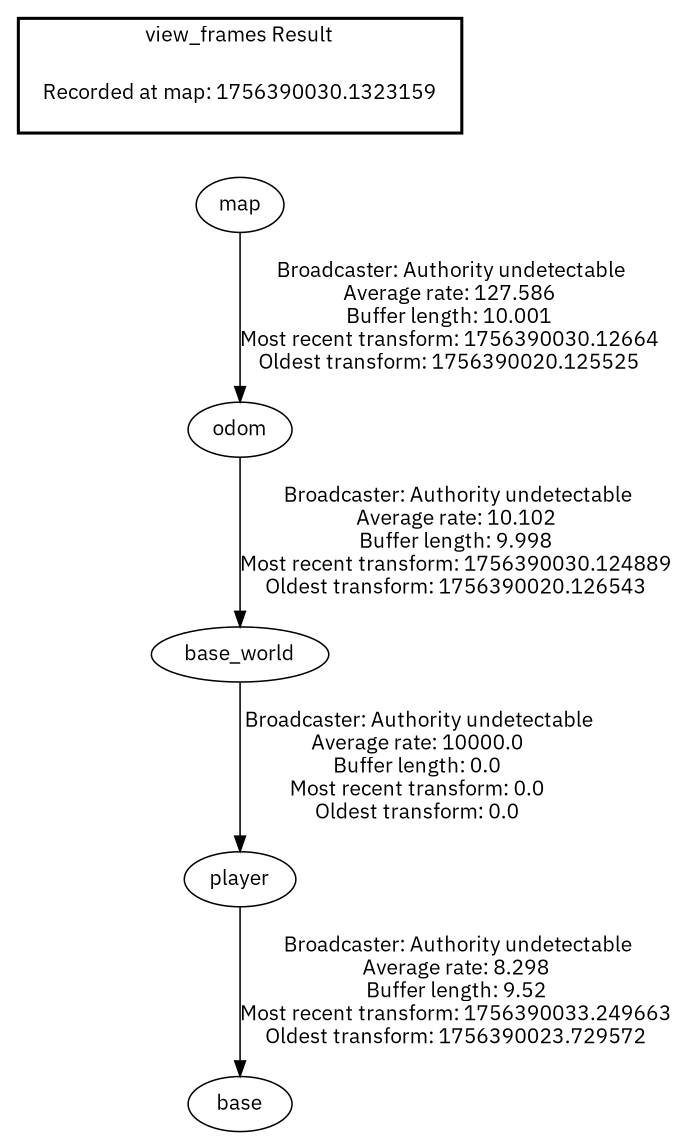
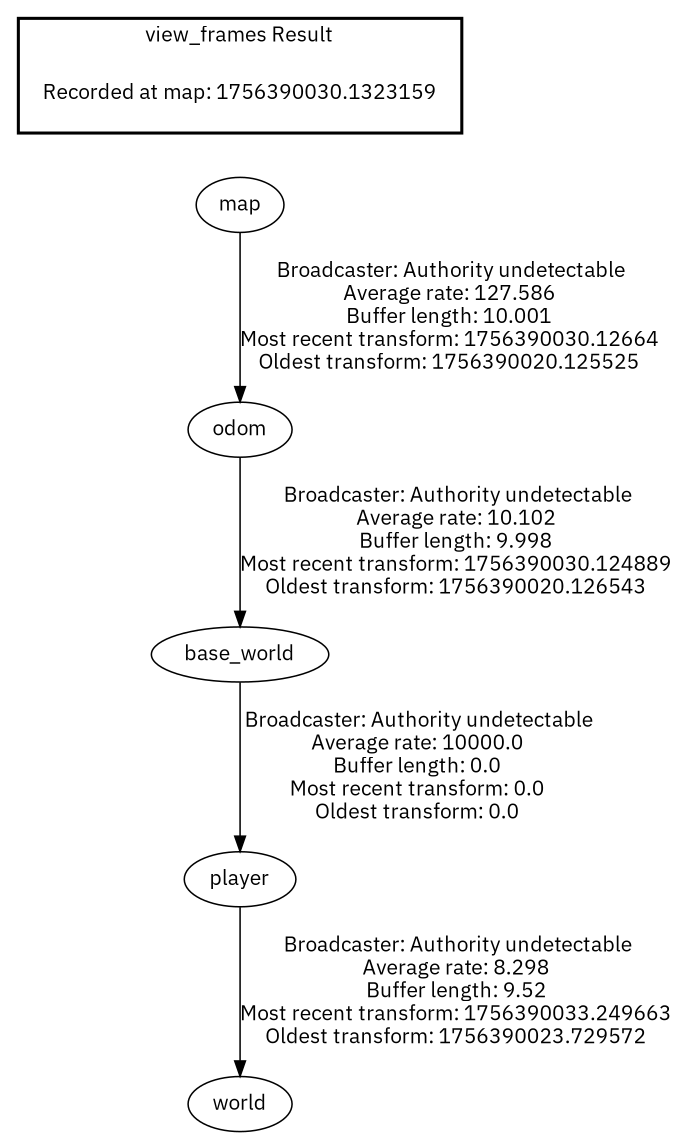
(240, 1104) -> (240, 1104)
